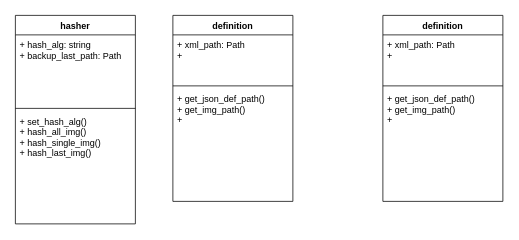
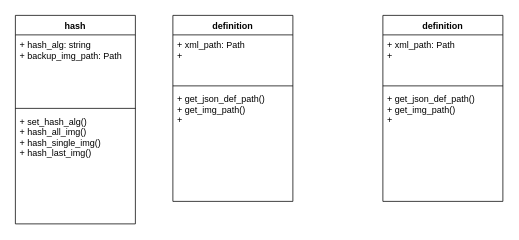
(75, 26) -> (75, 26)
(59, 45) -> (59, 45)
